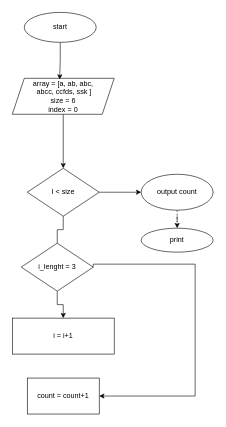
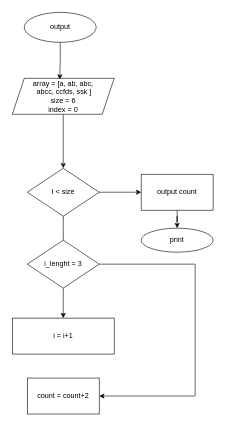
(60, 27) -> (60, 27)
(177, 192) -> (177, 192)
(177, 221) -> (177, 221)
(57, 267) -> (63, 264)
(63, 396) -> (63, 396)
